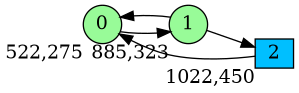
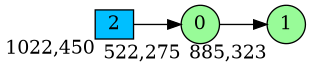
(152, 16) -> none
(225, 37) -> none
